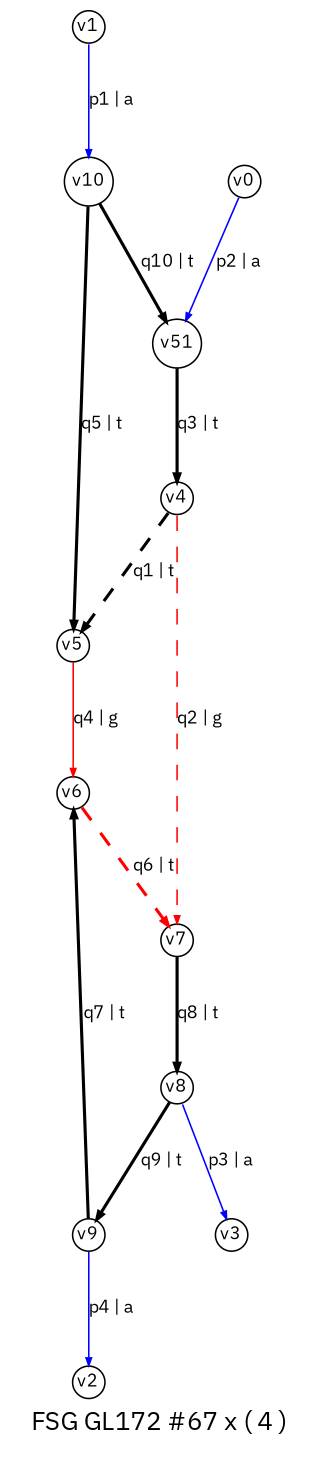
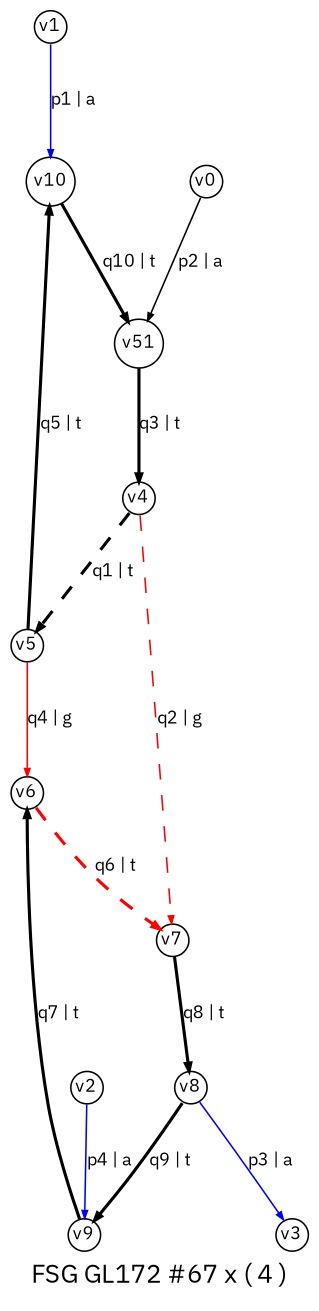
(214, 256) -> (176, 256)
(81, 413) -> (39, 422)
(89, 1304) -> (86, 1157)
